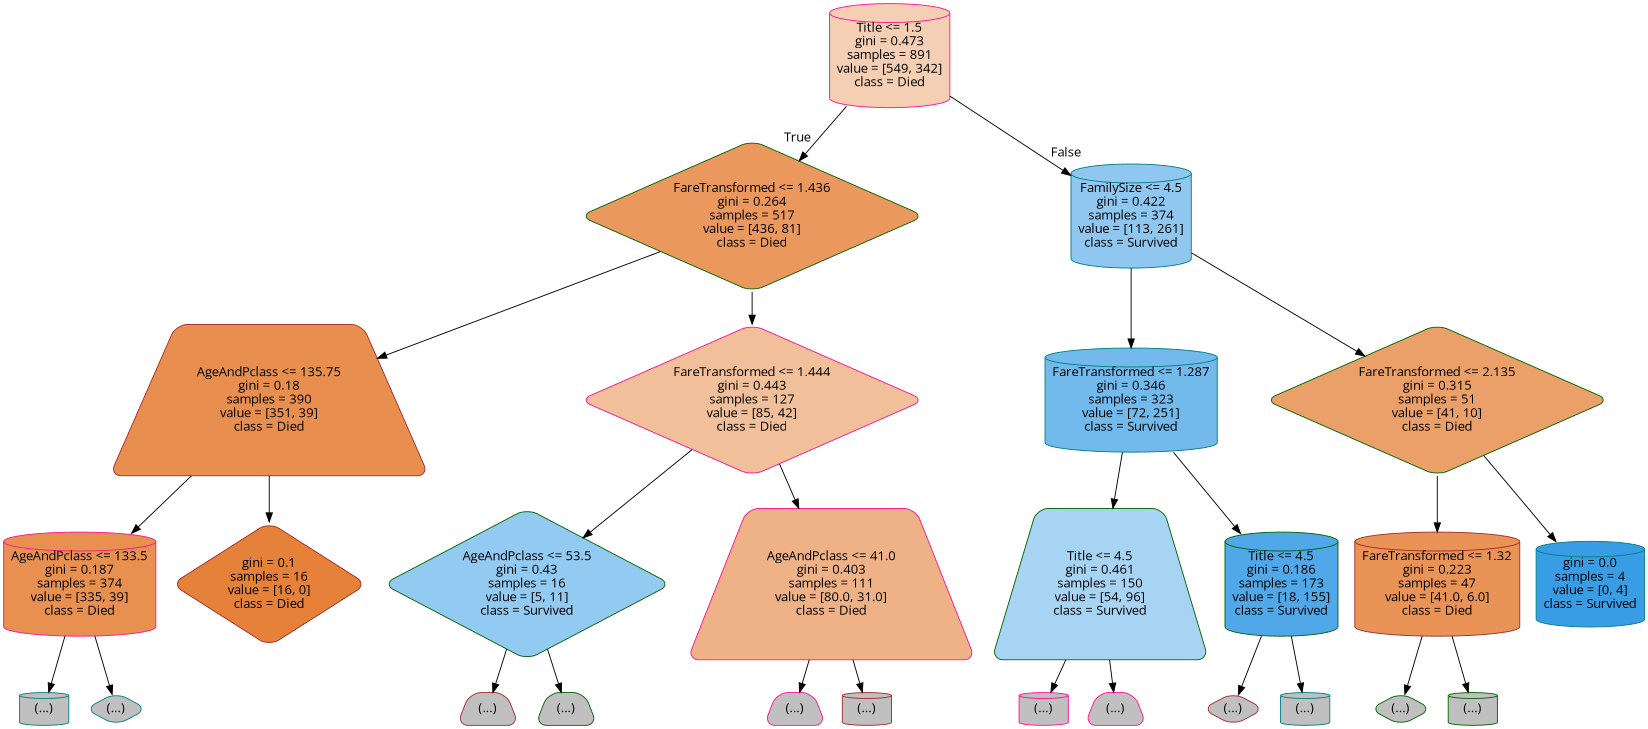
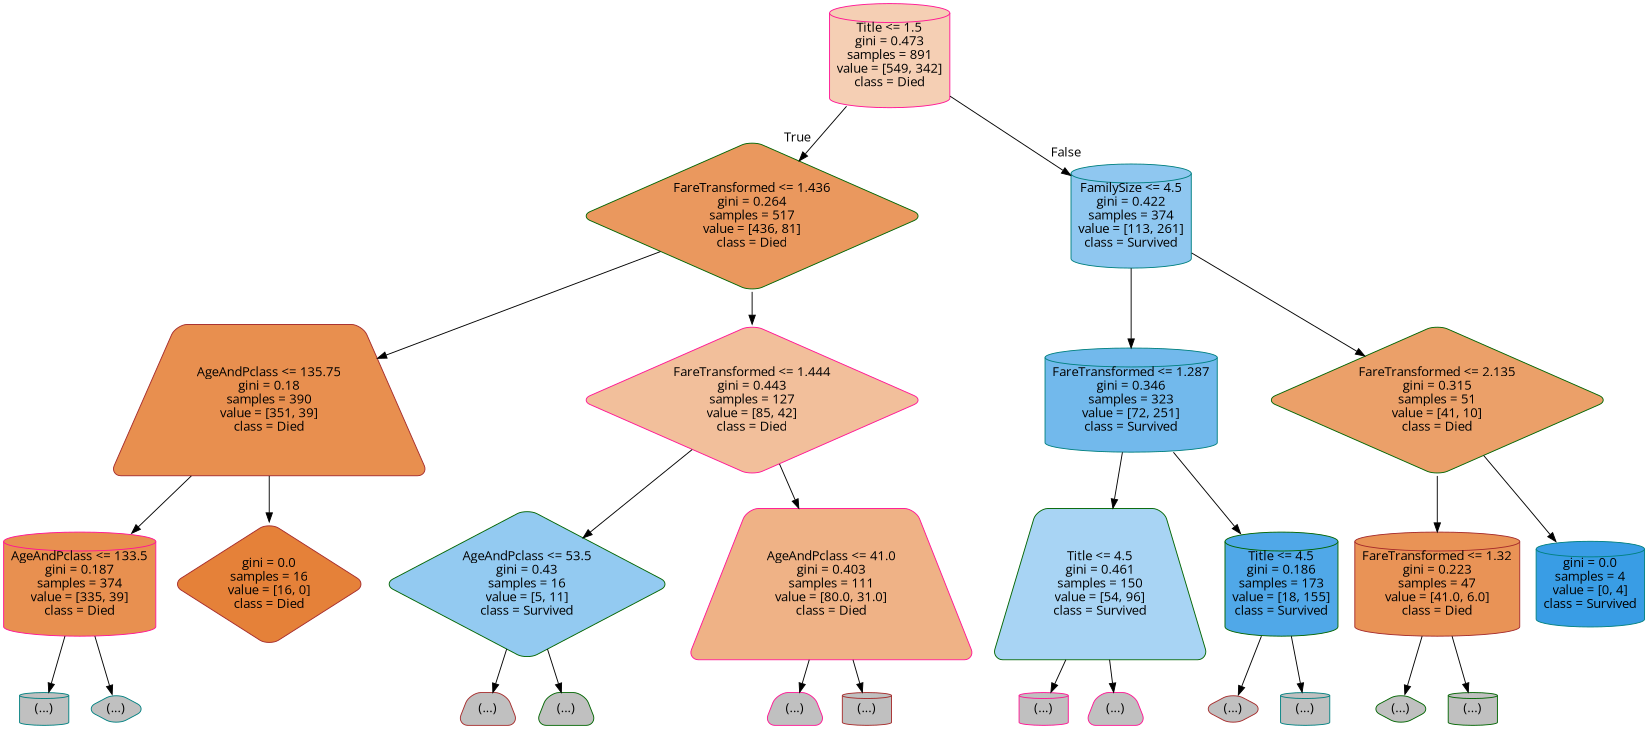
(269, 584) -> (269, 584)
